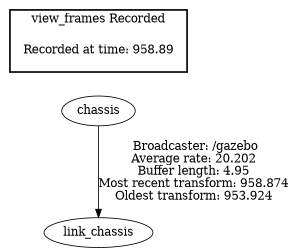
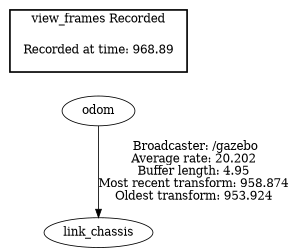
(99, 50) -> (99, 50)
(99, 111) -> (99, 111)
